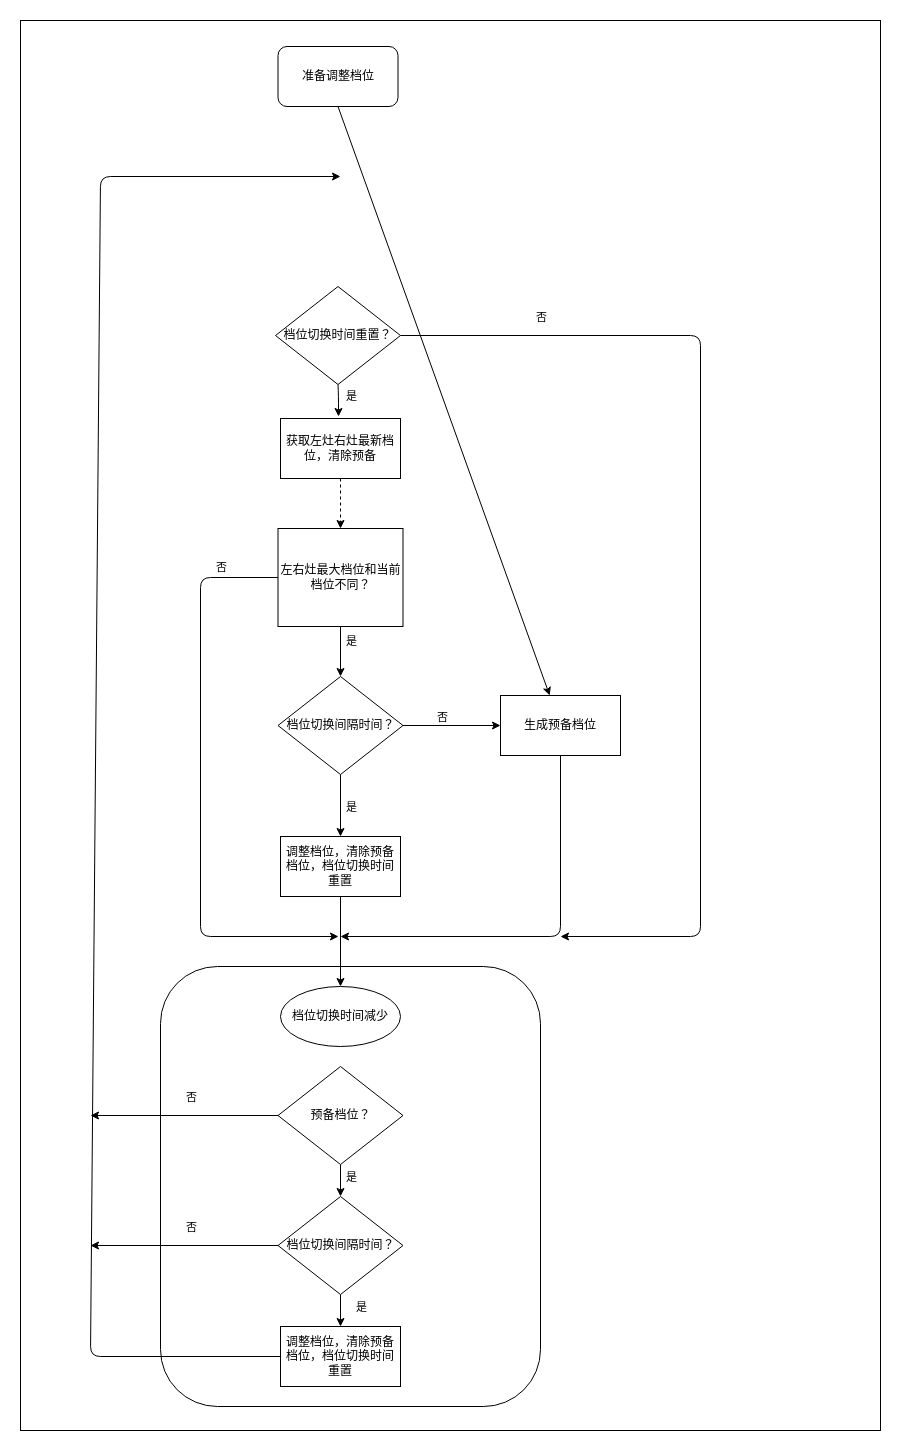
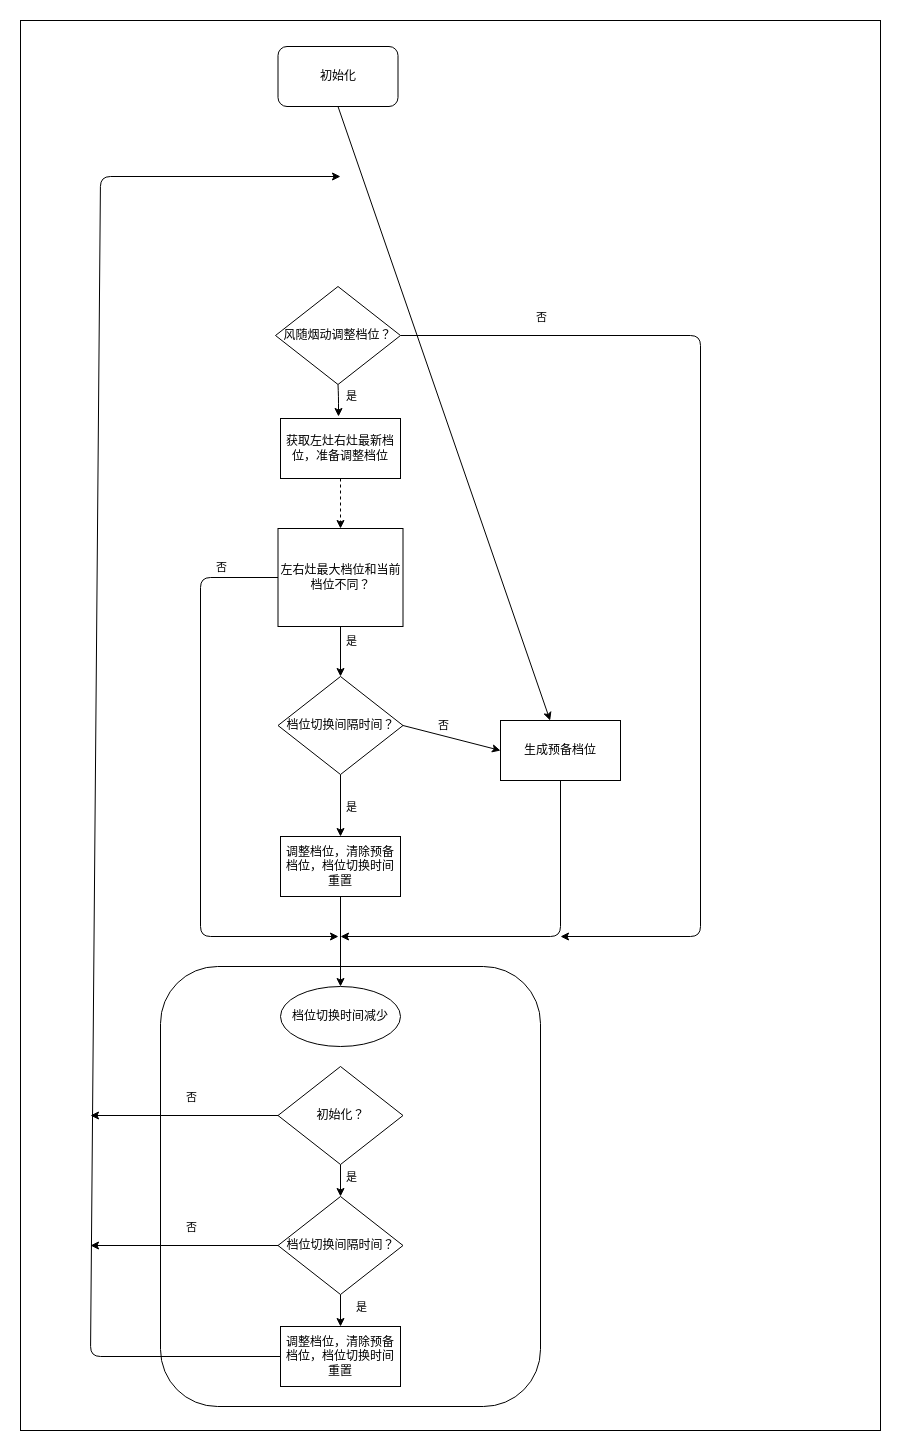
(339, 77) -> (339, 77)
(338, 336) -> (338, 336)
(341, 449) -> (341, 449)
(561, 726) -> (561, 751)
(341, 1116) -> (341, 1116)
